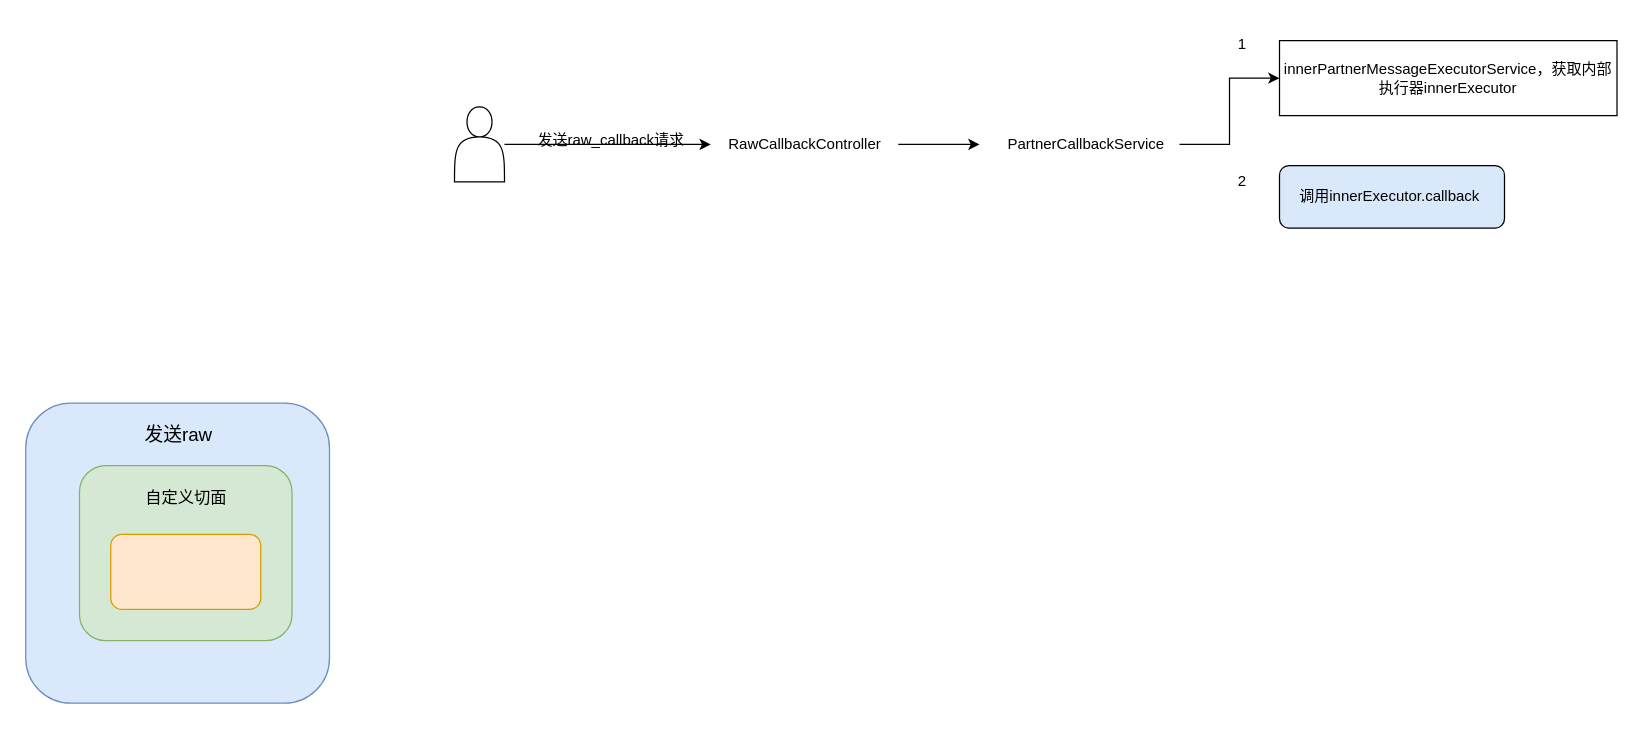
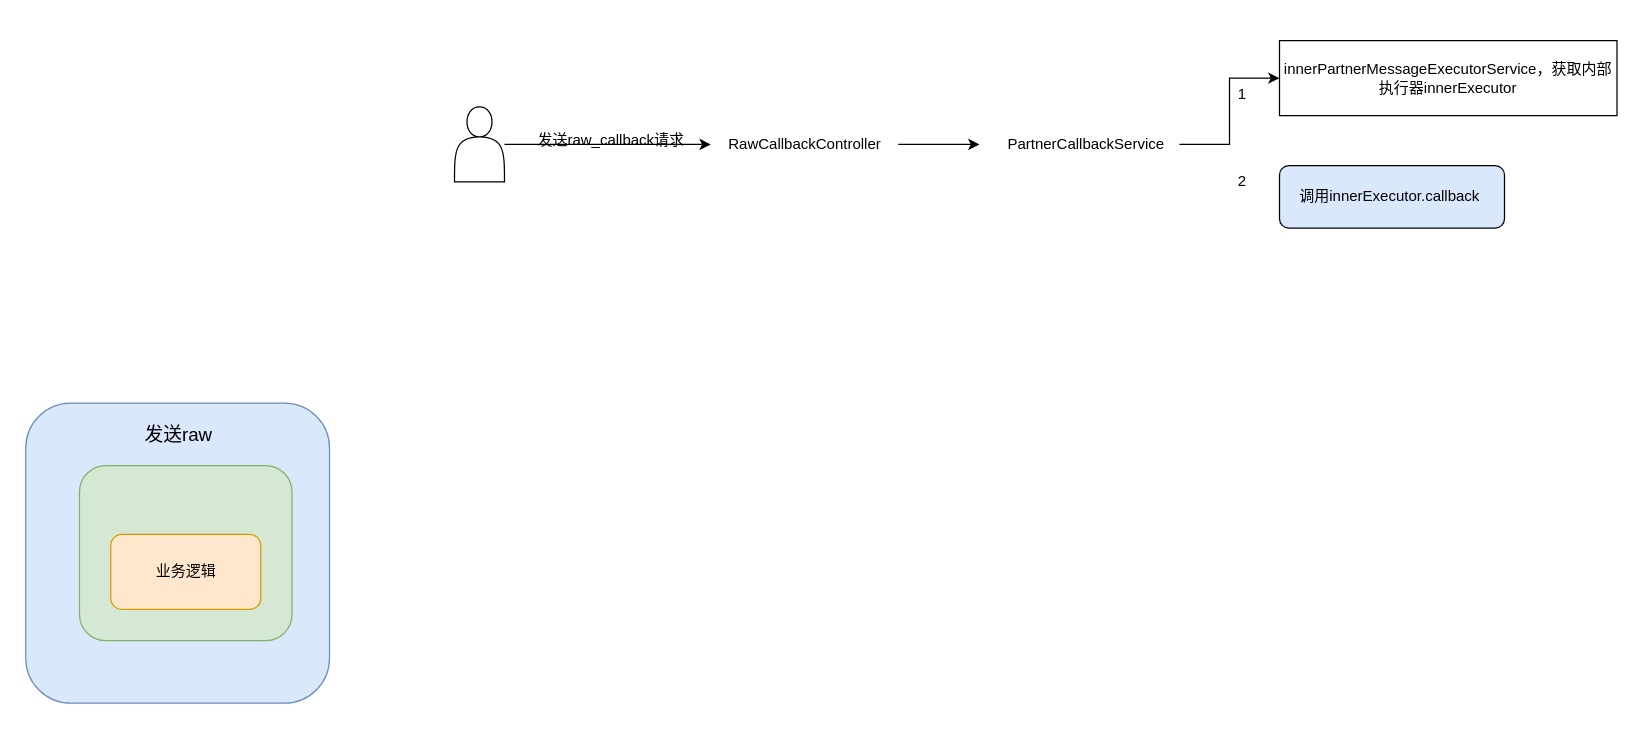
(1242, 44) -> (1242, 94)
(186, 497) -> none
none -> (186, 572)
